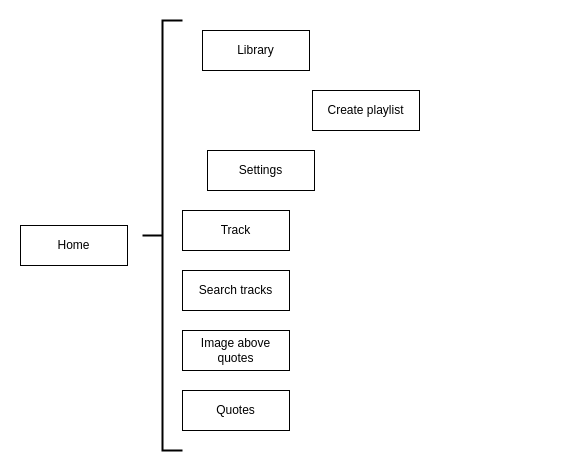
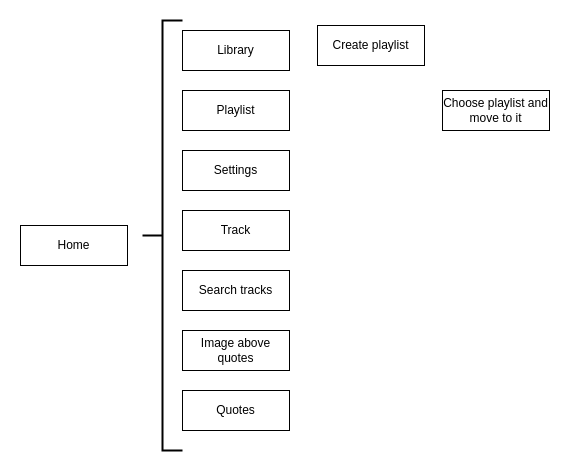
(256, 51) -> (236, 51)
none -> (236, 111)
(366, 111) -> (371, 46)
none -> (496, 111)
(261, 171) -> (236, 171)
